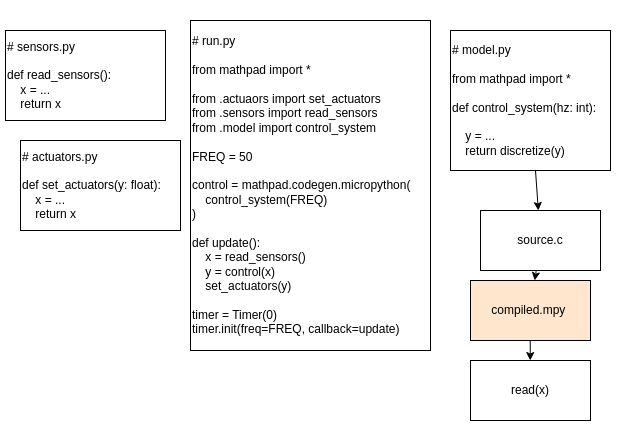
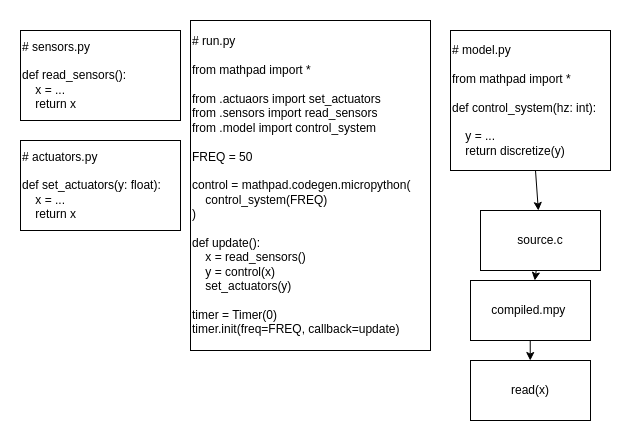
(86, 76) -> (101, 76)
(536, 273) -> (536, 273)
(531, 311) -> (531, 311)
